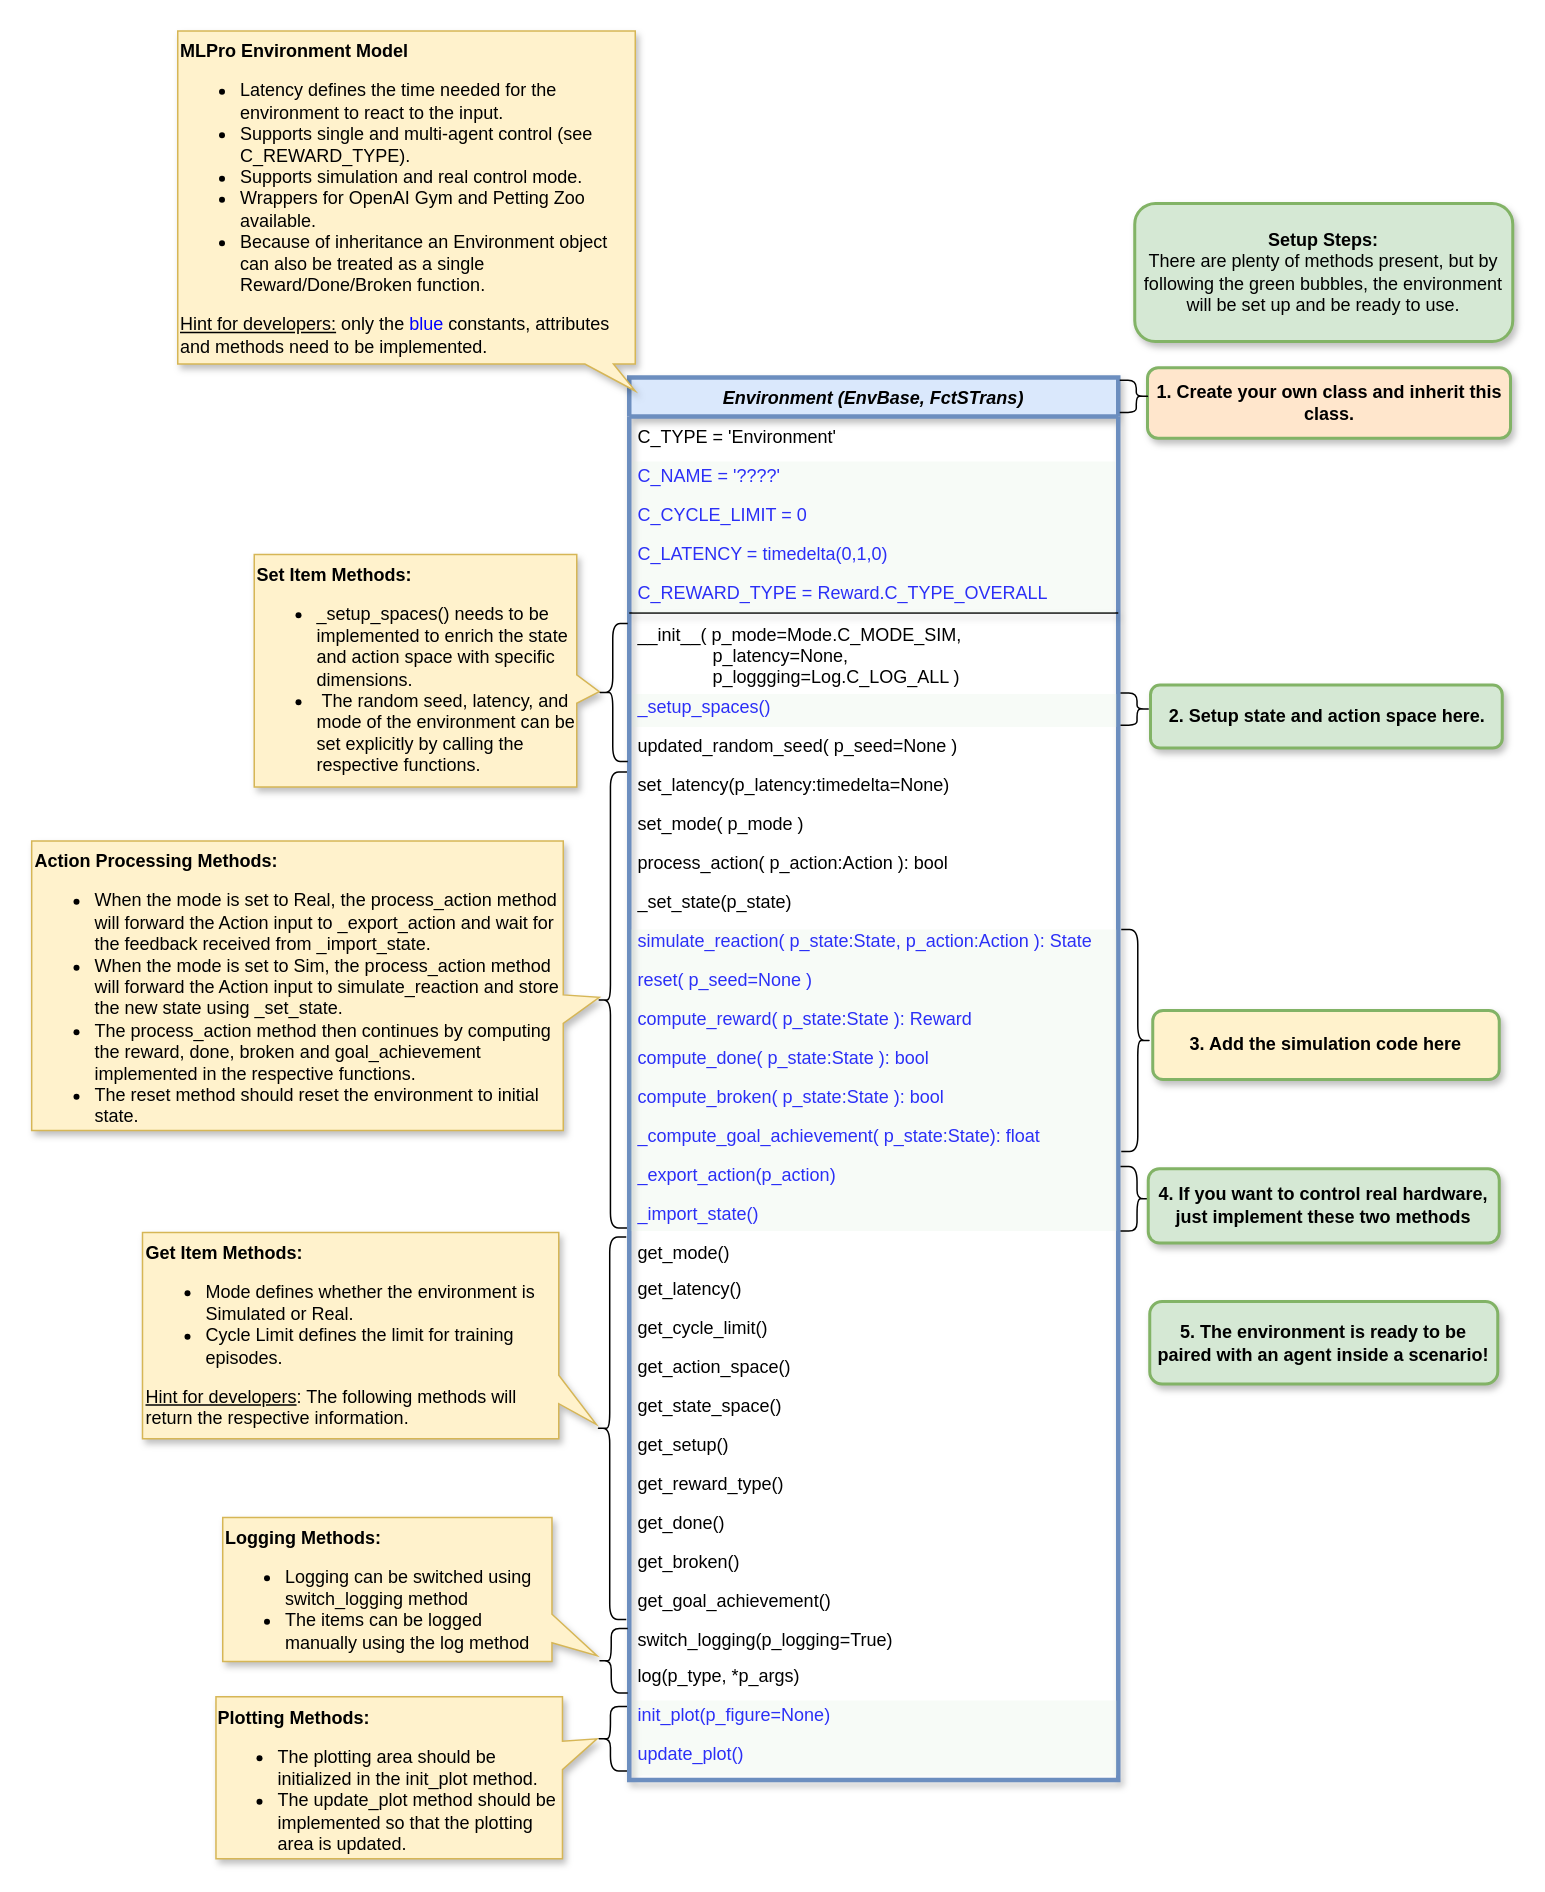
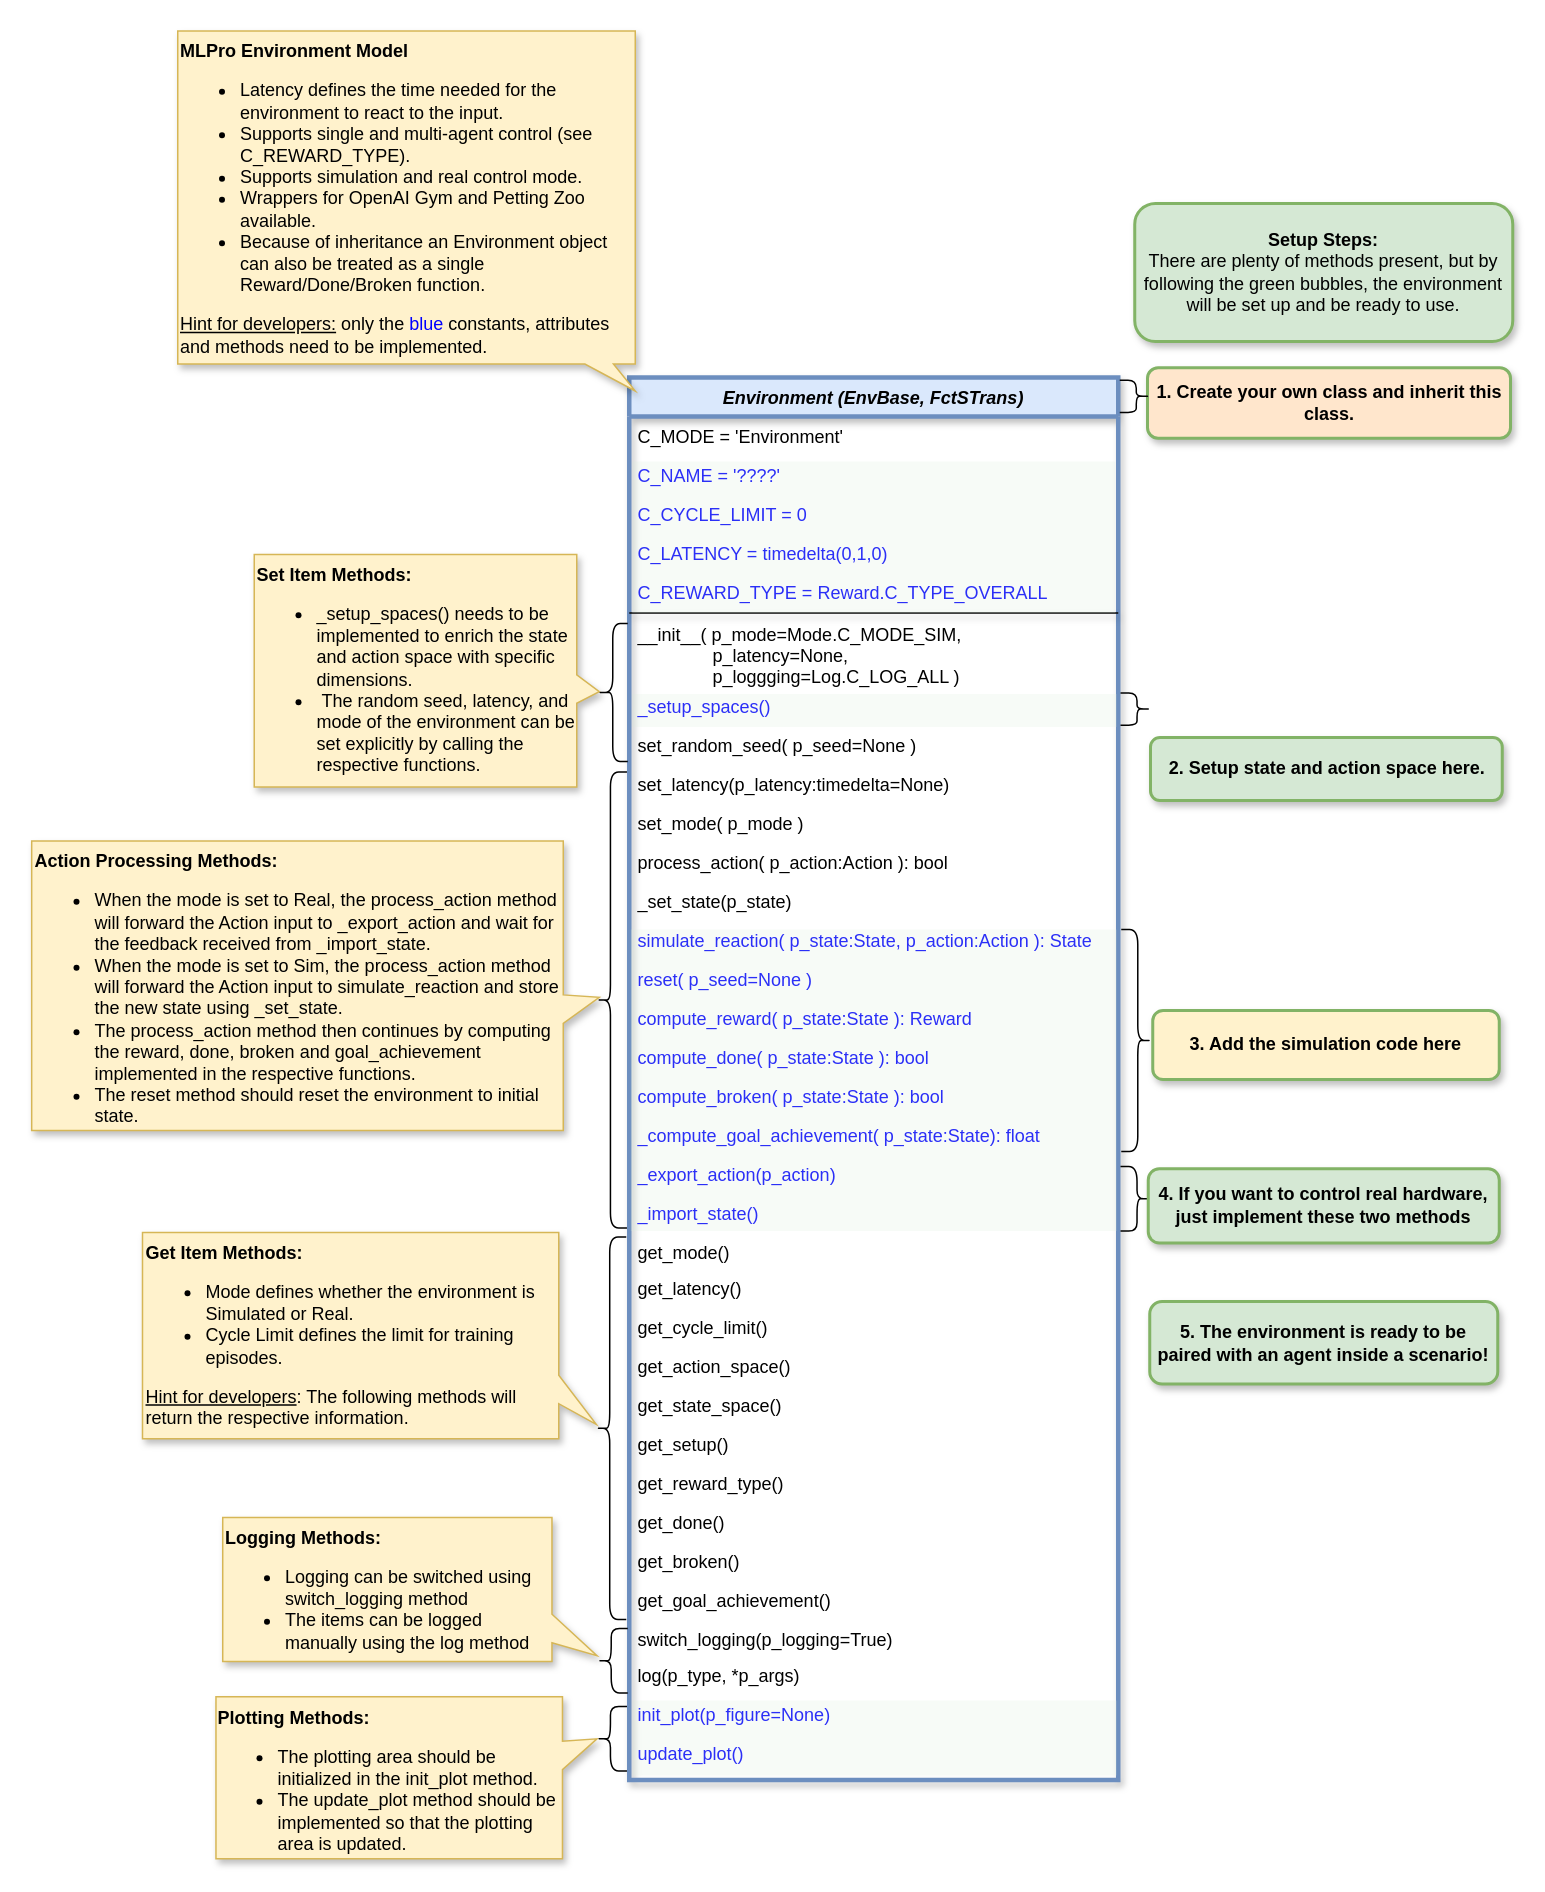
(737, 437) -> (737, 437)
(1326, 716) -> (1326, 769)
(804, 746) -> (784, 746)
